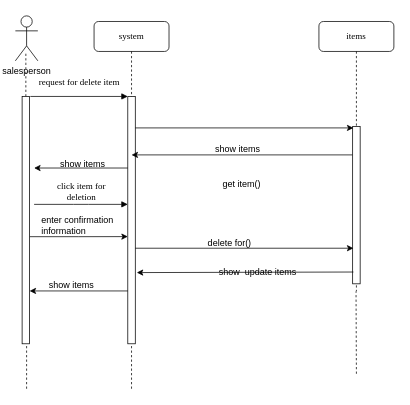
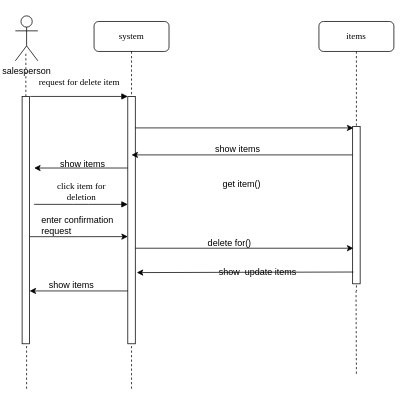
(83, 226) -> (83, 226)
